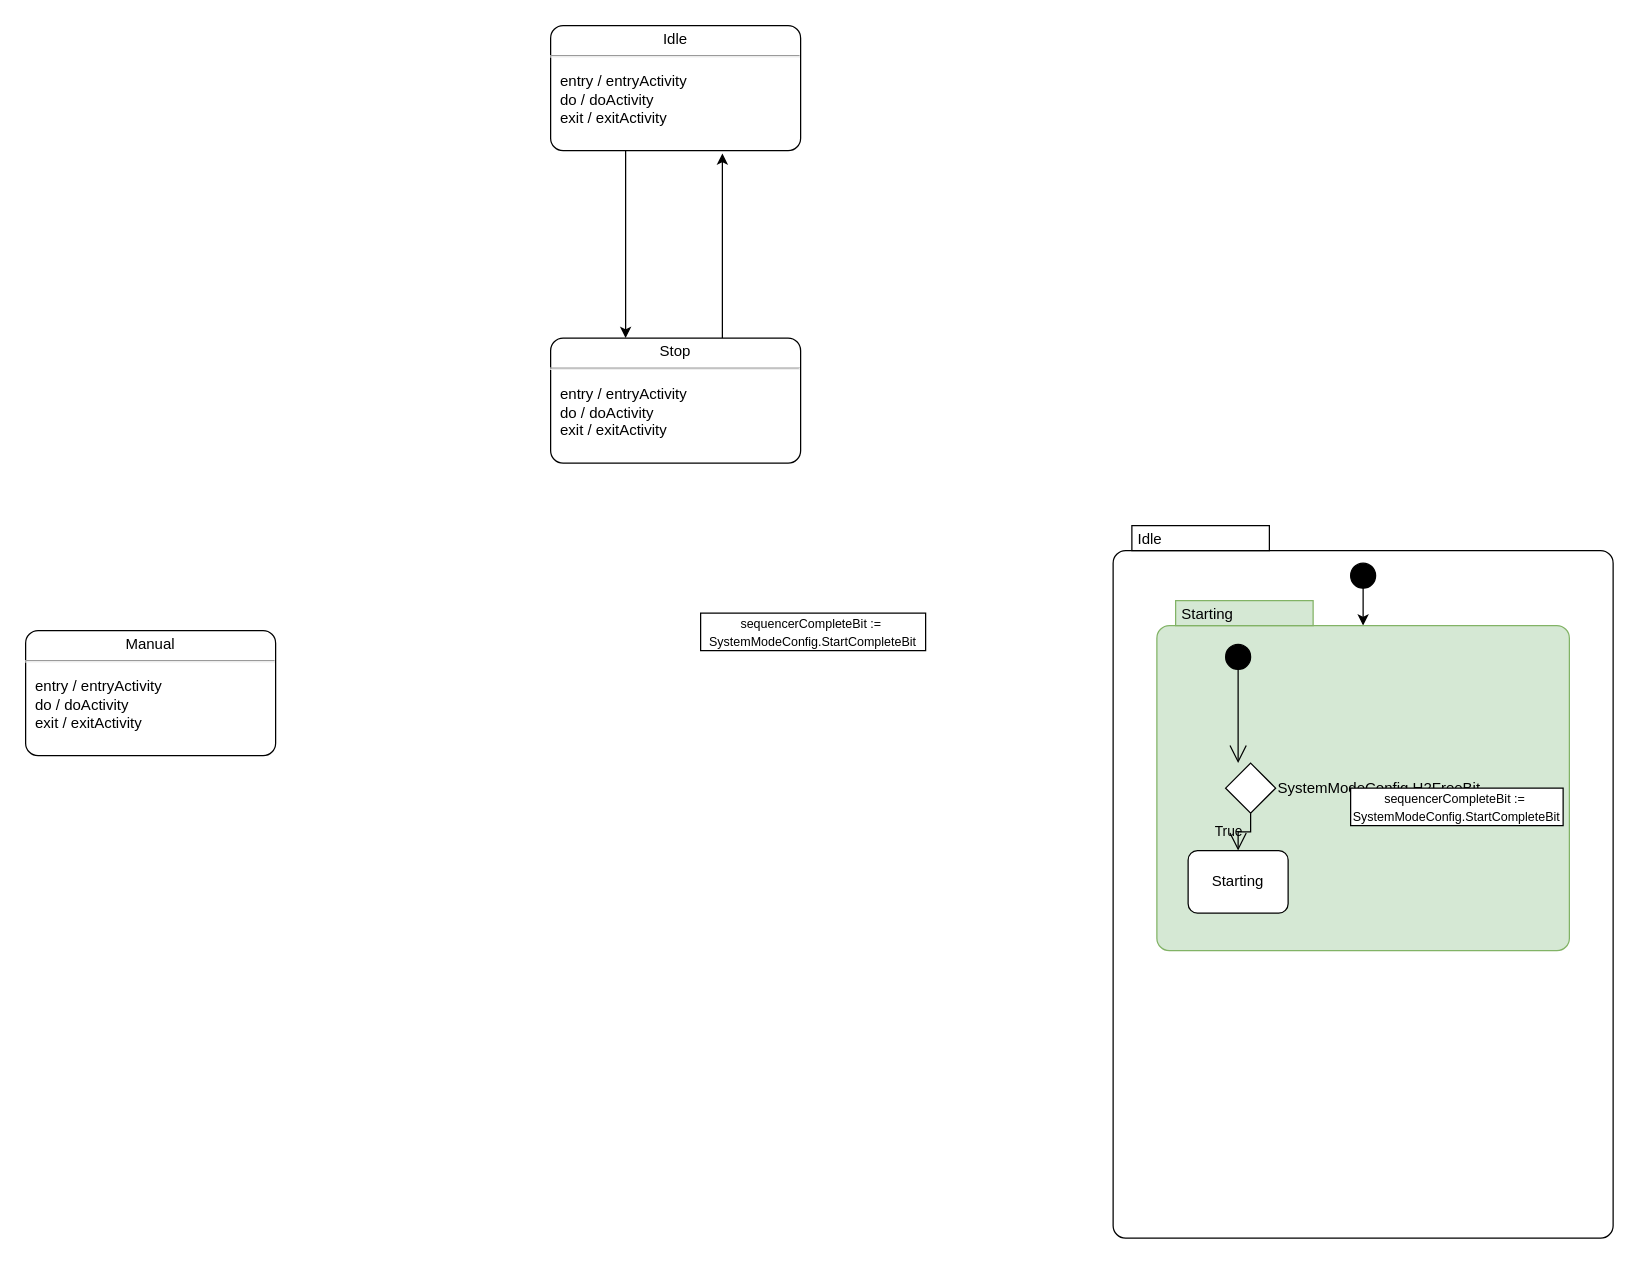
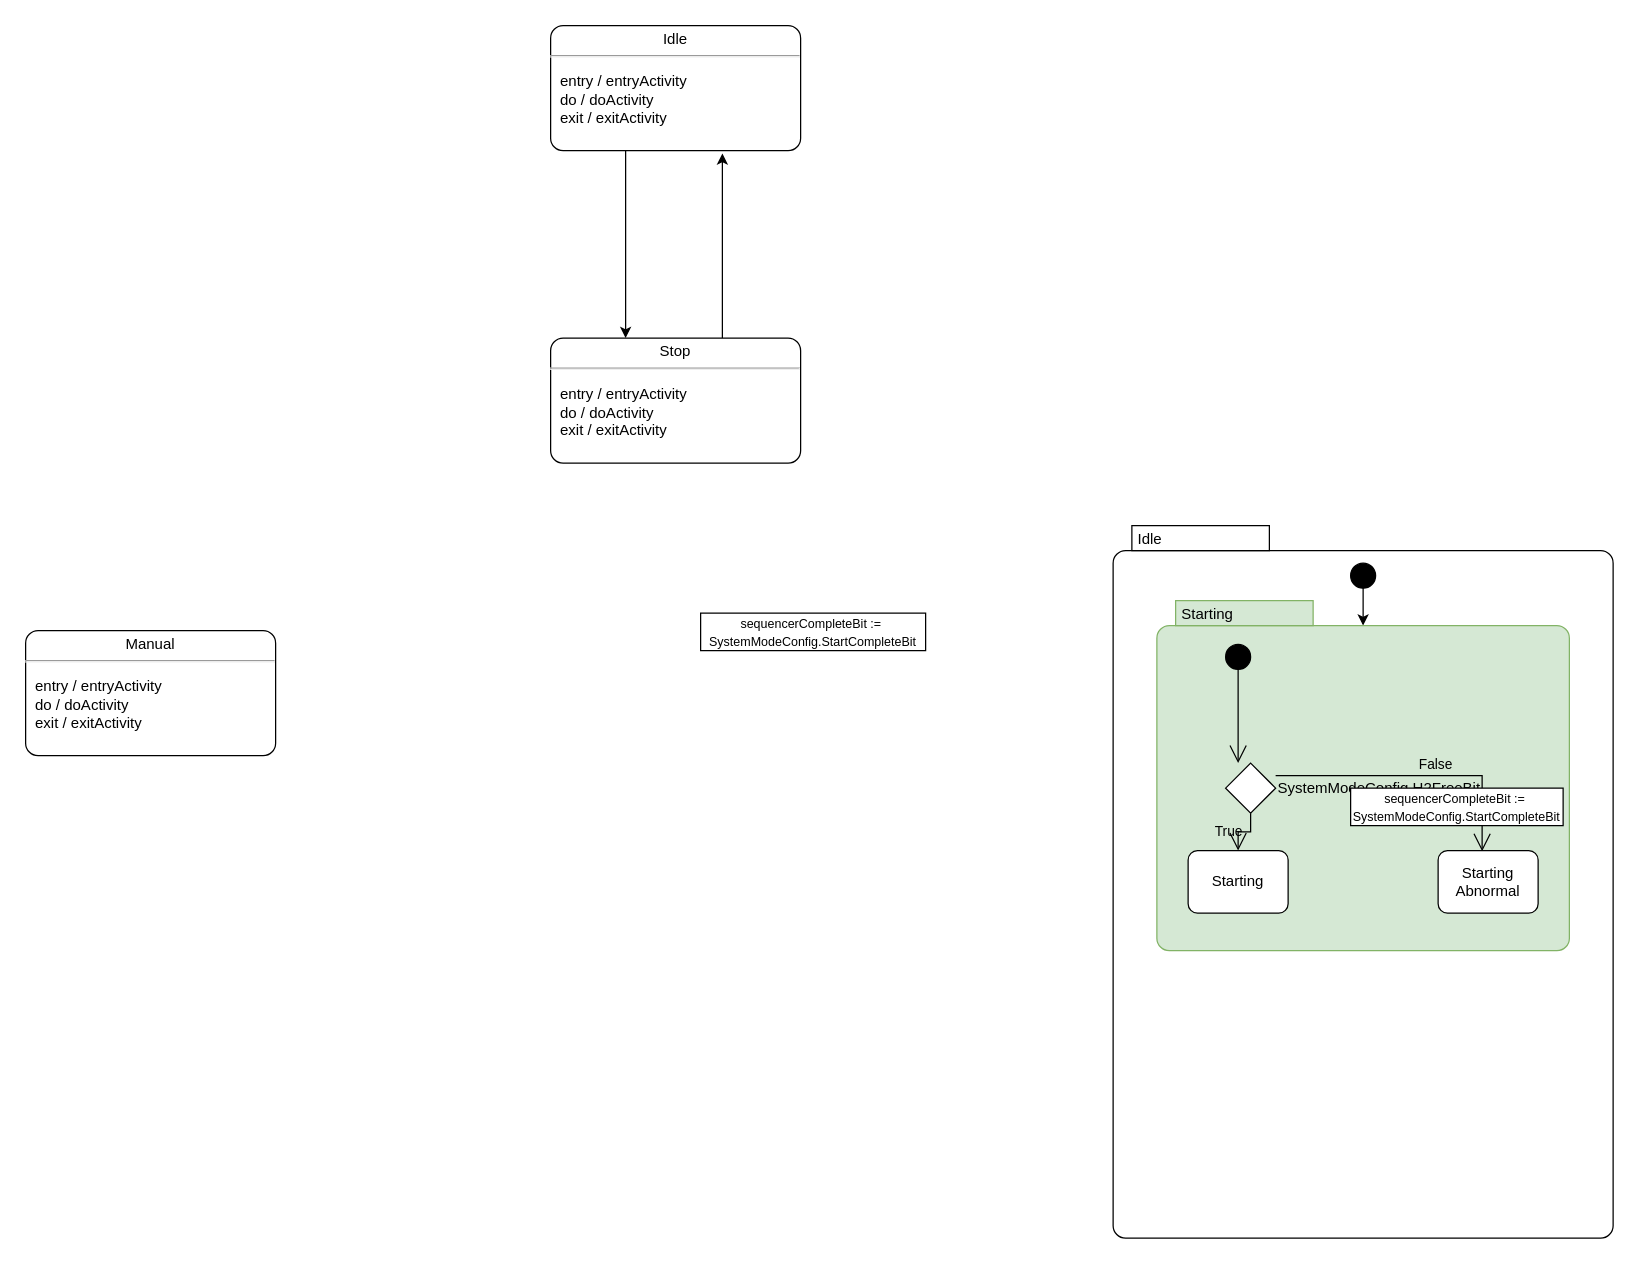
none -> (1385, 776)
none -> (1488, 882)
